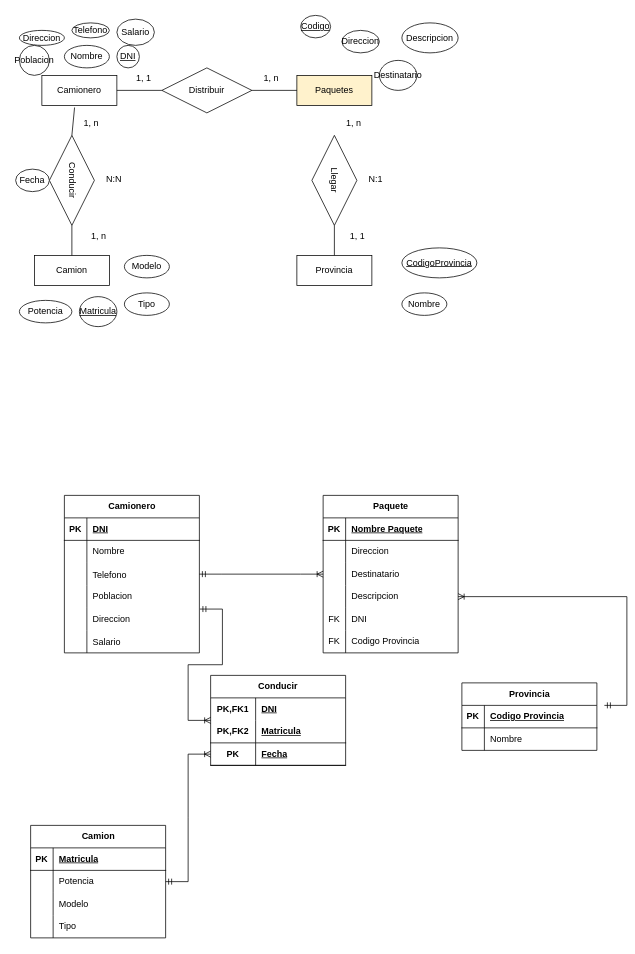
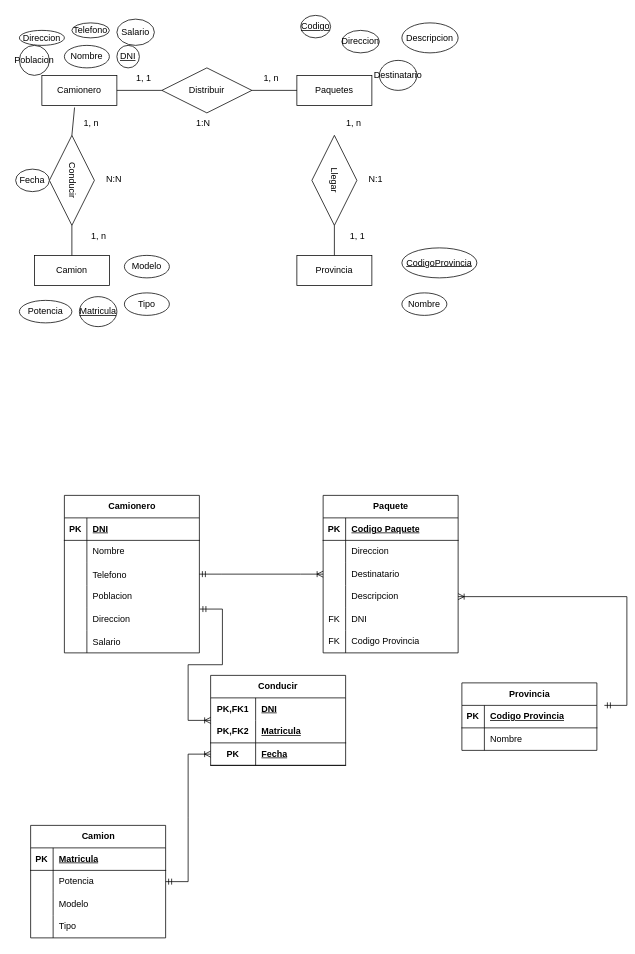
(334, 90) -> (334, 90)
none -> (207, 124)
(385, 529) -> (384, 529)
